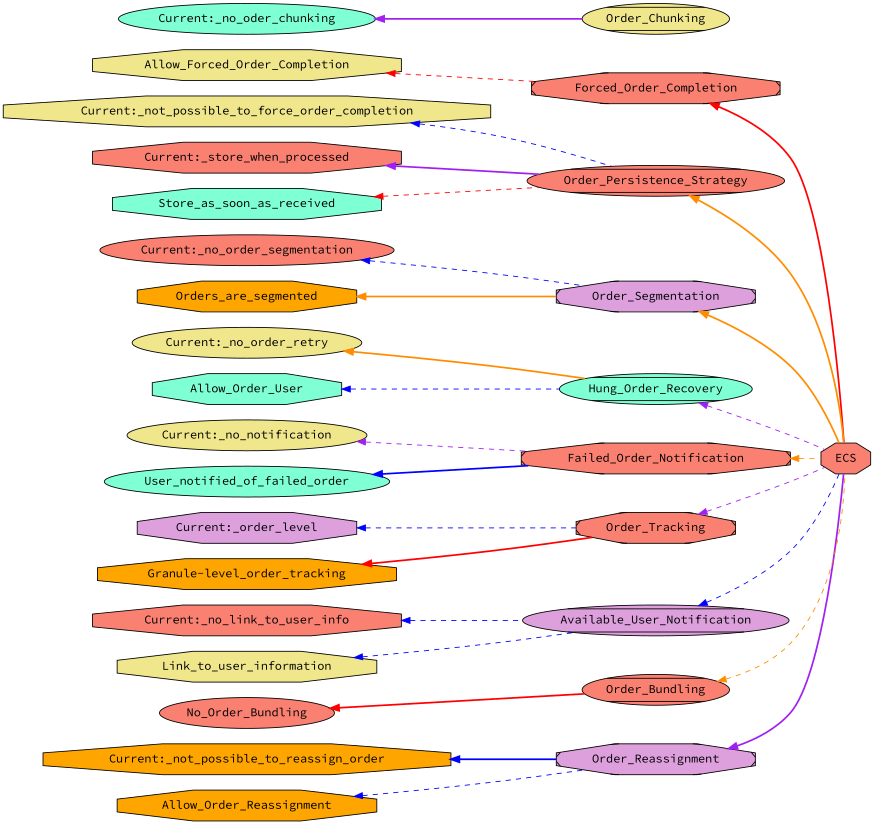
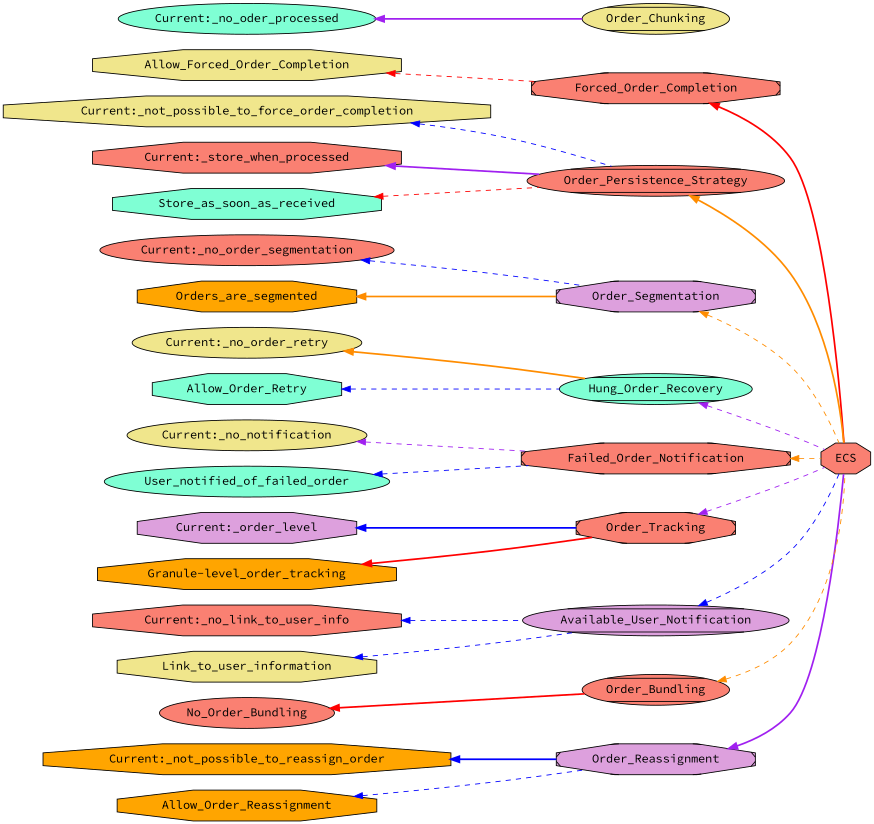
(247, 19) -> (247, 19)
(788, 364) -> (788, 364)
(247, 389) -> (247, 389)
(455, 470) -> (455, 470)
(471, 528) -> (471, 528)
